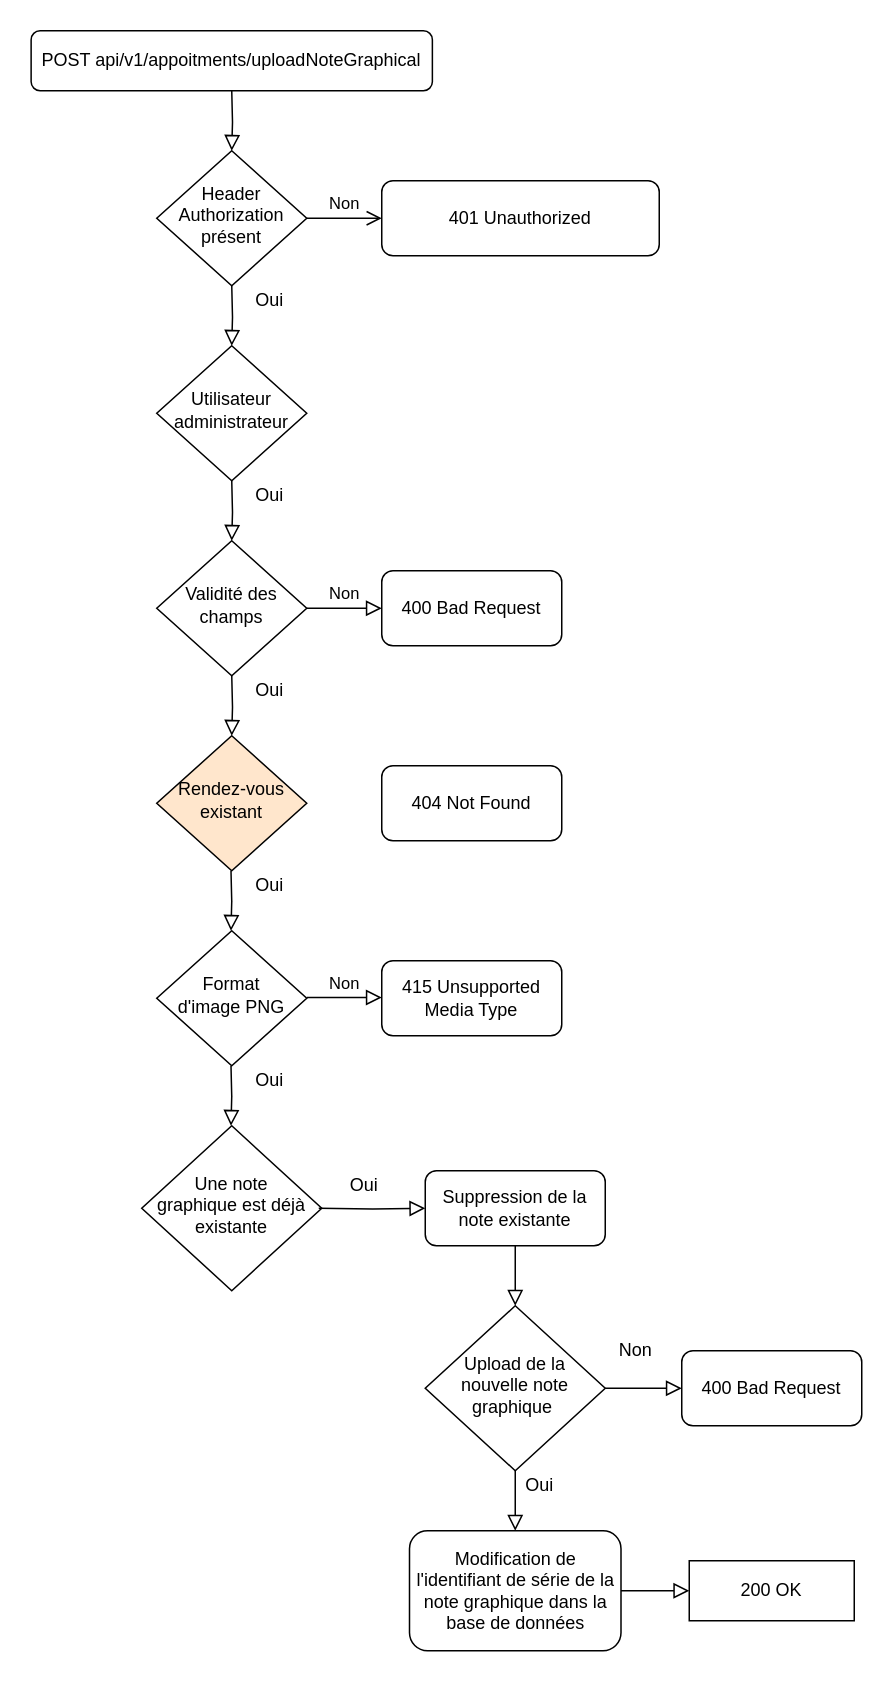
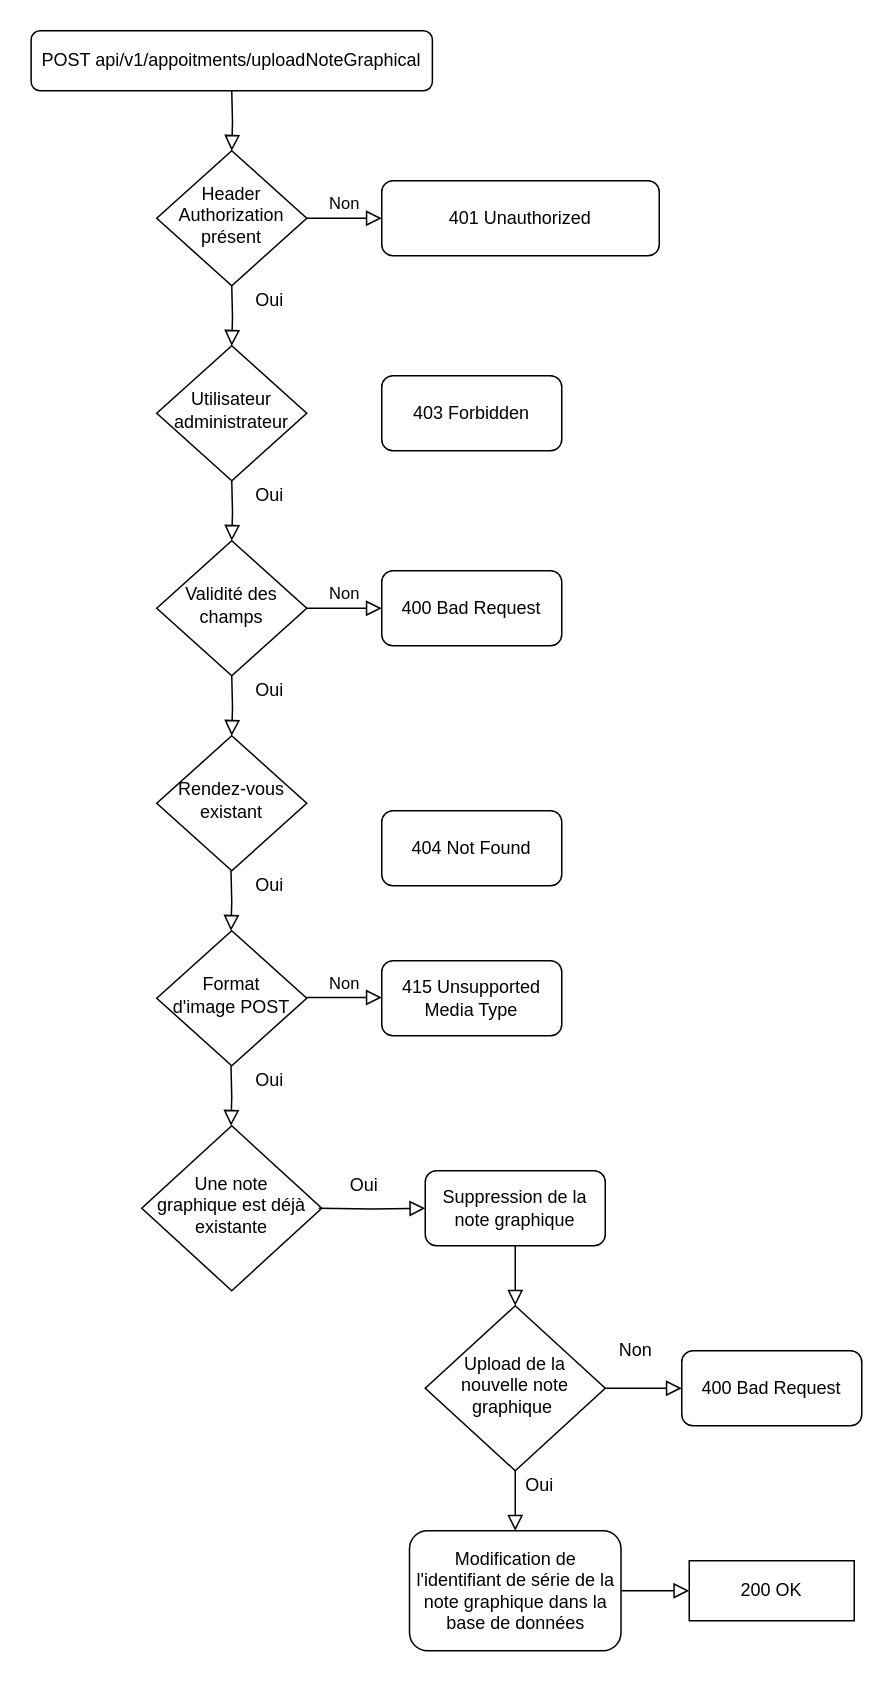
(371, 218) -> (365, 218)
none -> (472, 413)
(232, 803) -> (232, 803)
(472, 803) -> (472, 848)
(232, 995) -> (232, 995)
(515, 1208) -> (515, 1208)
